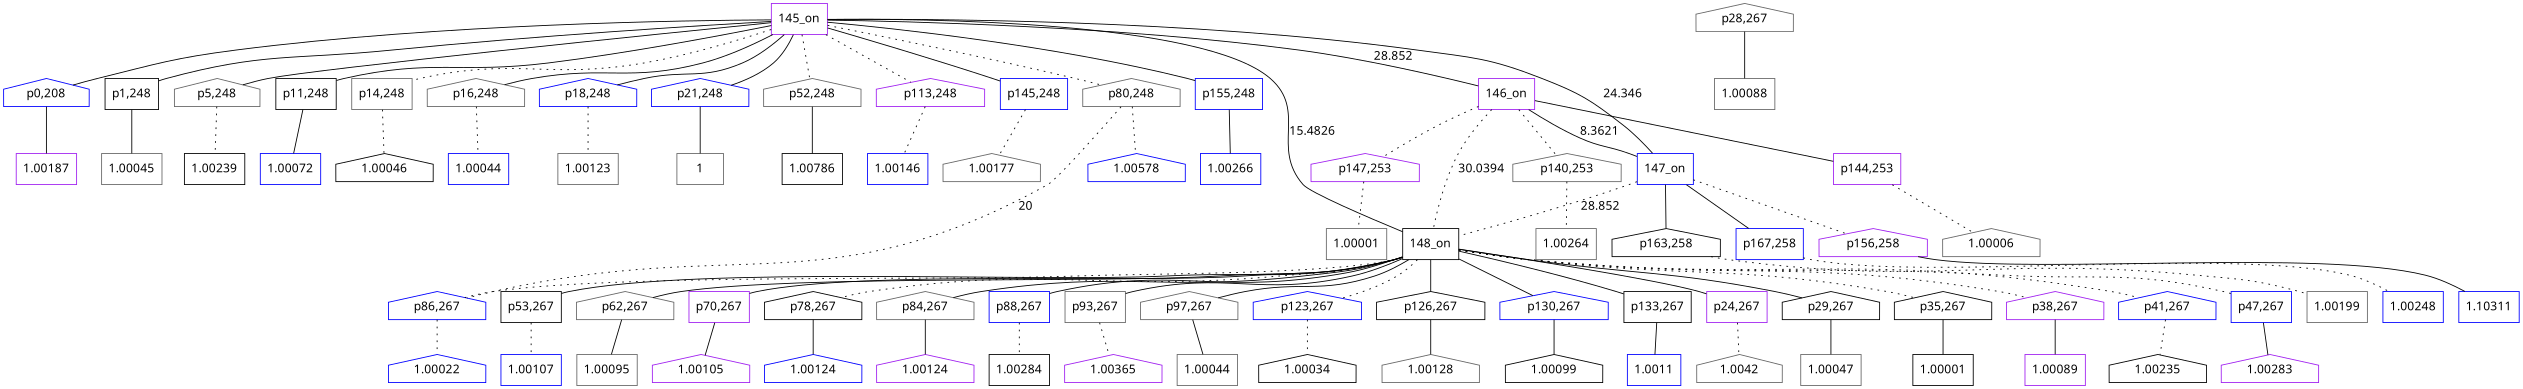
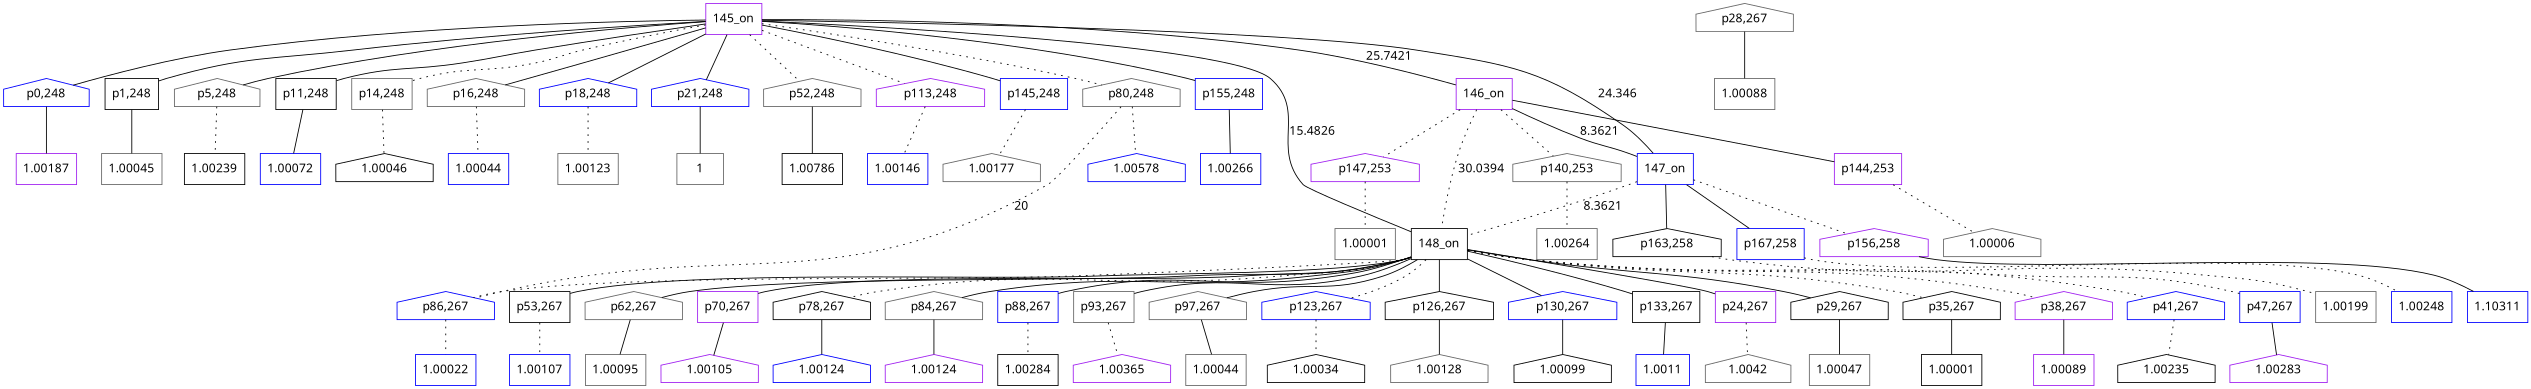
(1394, 56) -> (1389, 56)
(46, 94) -> (46, 94)
(1601, 207) -> (1603, 207)
(437, 370) -> (446, 370)
